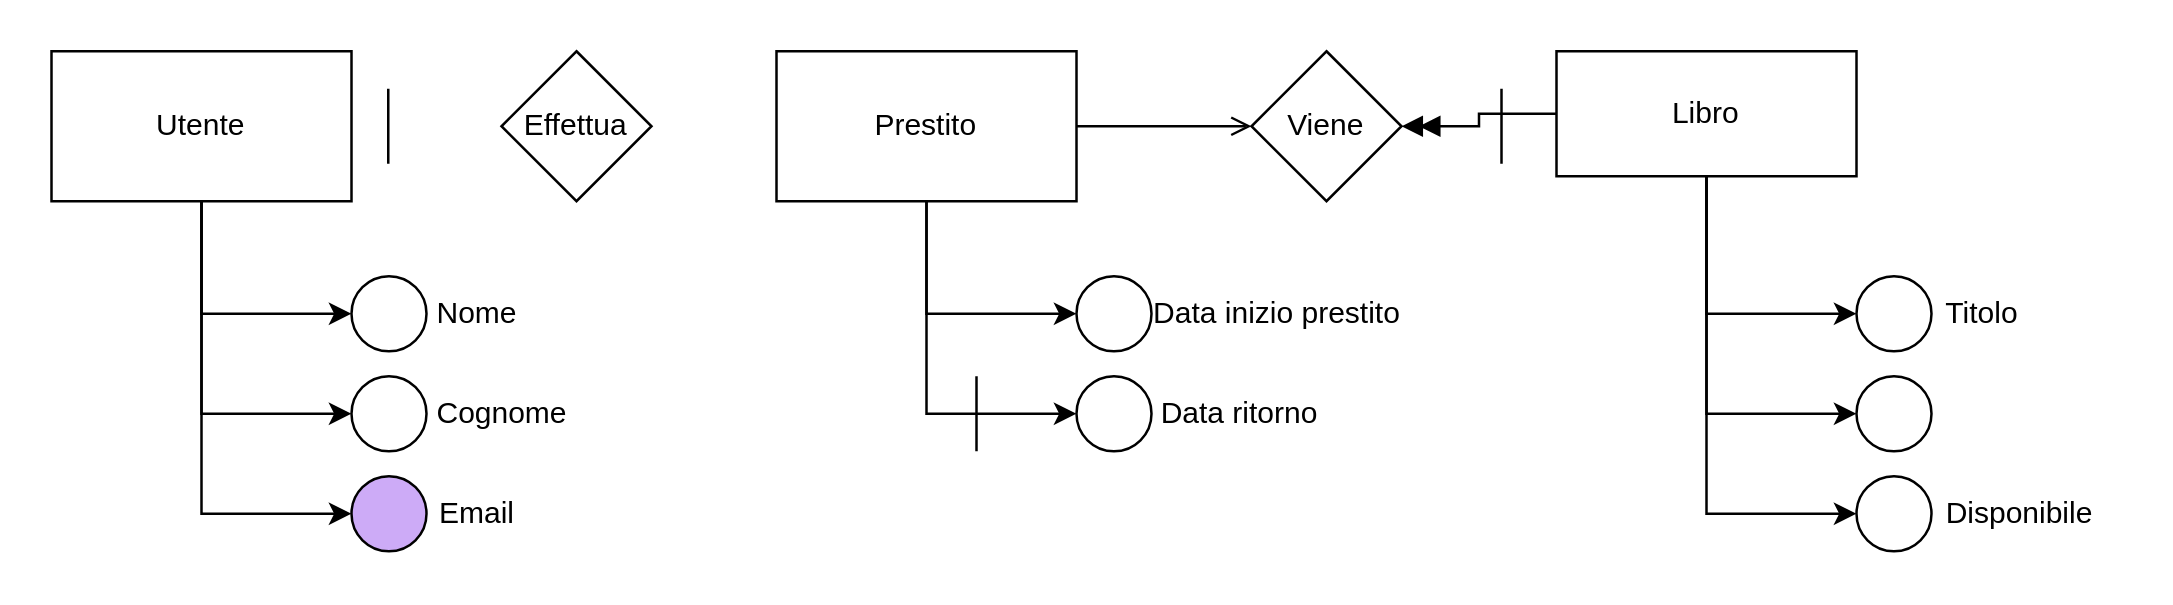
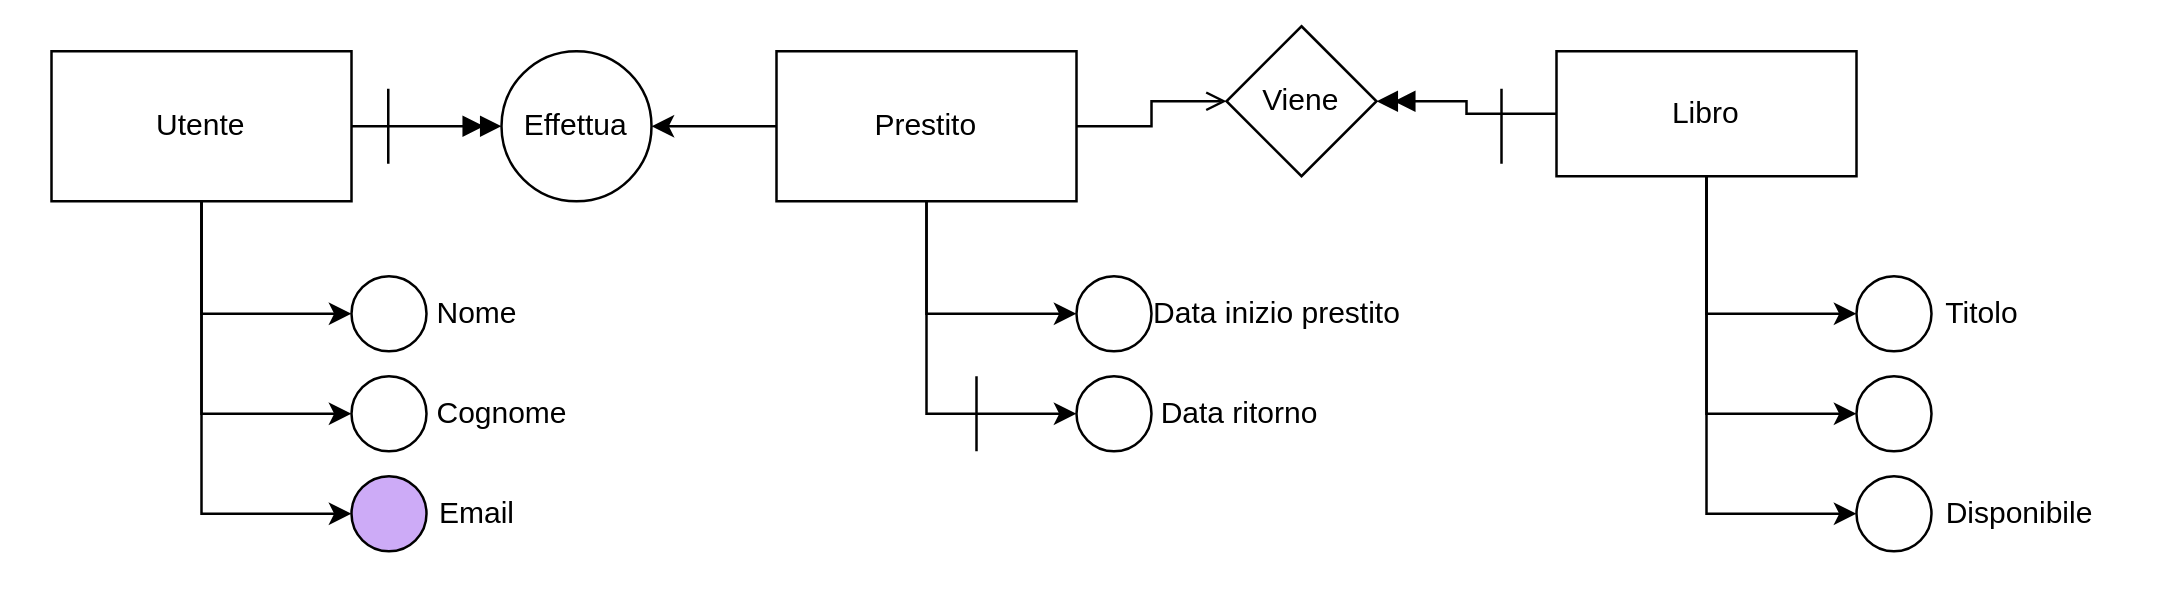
none -> (427, 126)
(576, 126) -> (576, 126)
none -> (722, 126)
(1326, 126) -> (1301, 101)
